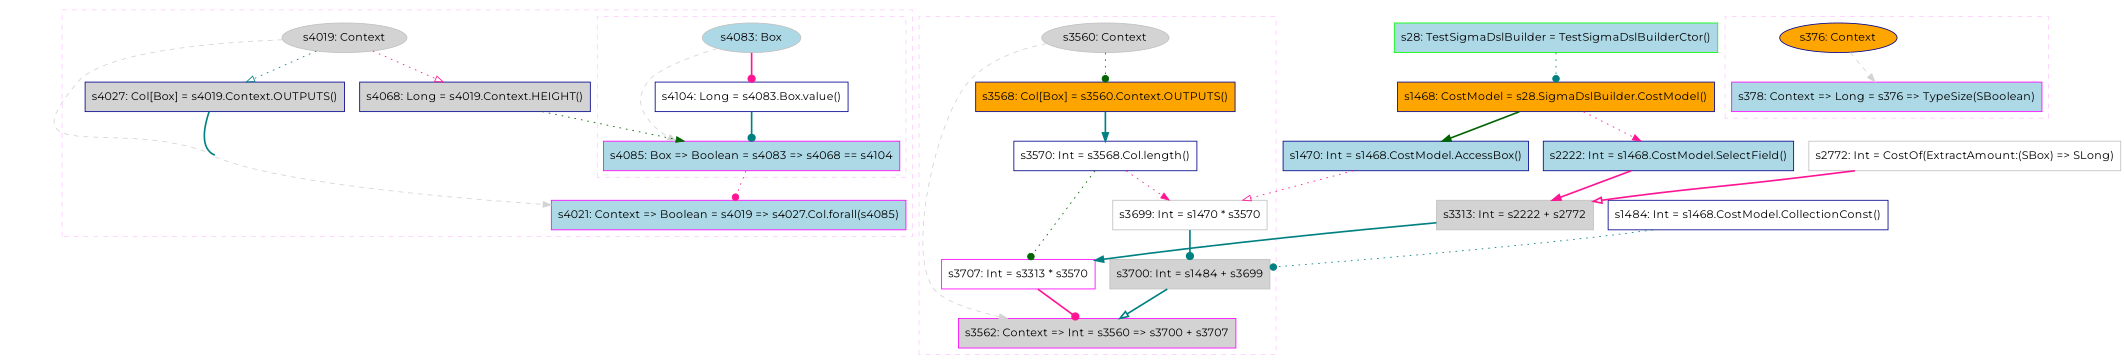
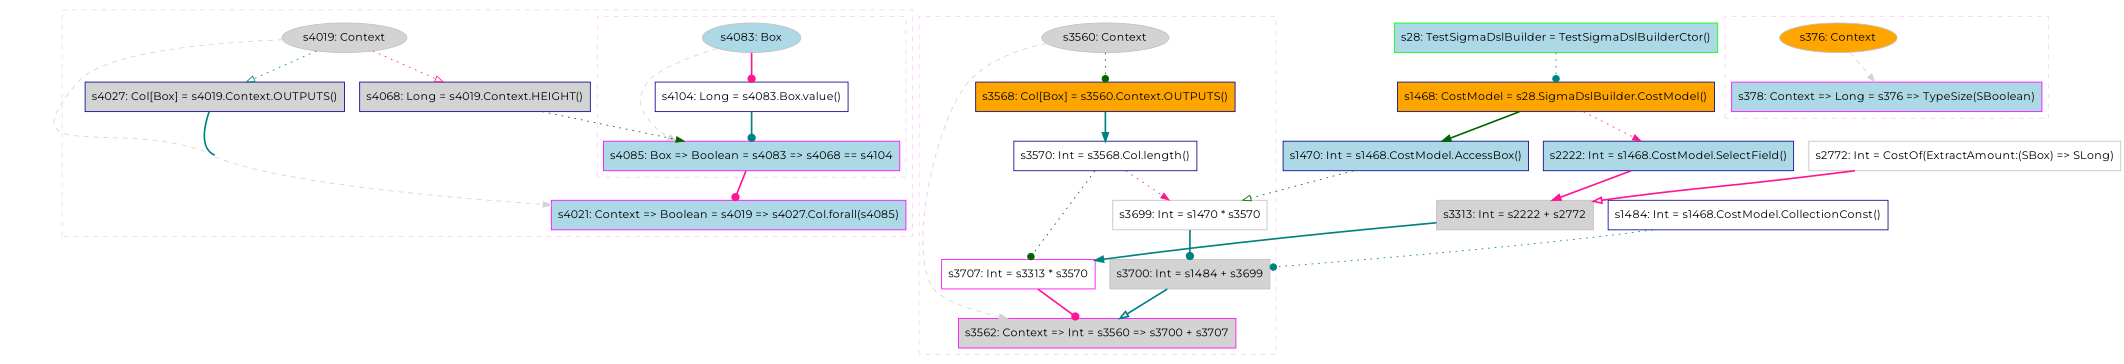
(1838, 38) -> (1838, 38)
(741, 183) -> (741, 183)
(1302, 184) -> (1302, 184)
